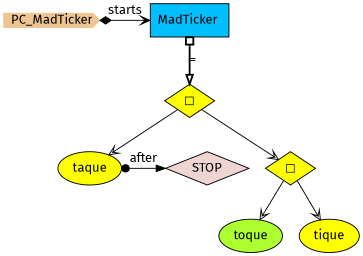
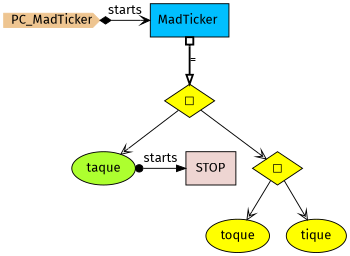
(144, 159) -> (161, 159)
(90, 168) -> (104, 168)
(207, 168) -> (211, 168)
(251, 236) -> (238, 236)
